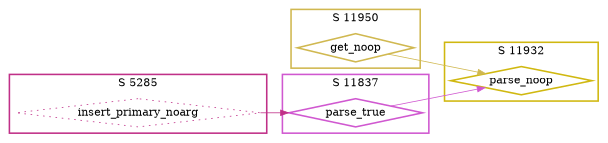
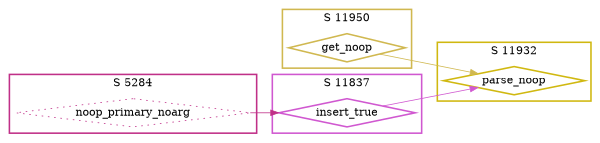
(138, 83) -> (133, 83)
(138, 113) -> (133, 113)
(356, 113) -> (347, 113)
